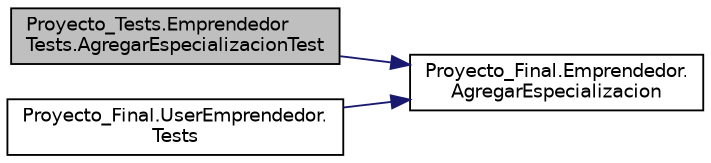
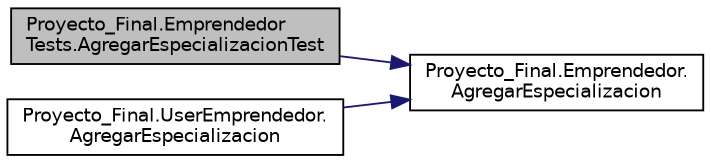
(175, 36) -> (175, 36)
(175, 127) -> (175, 127)
